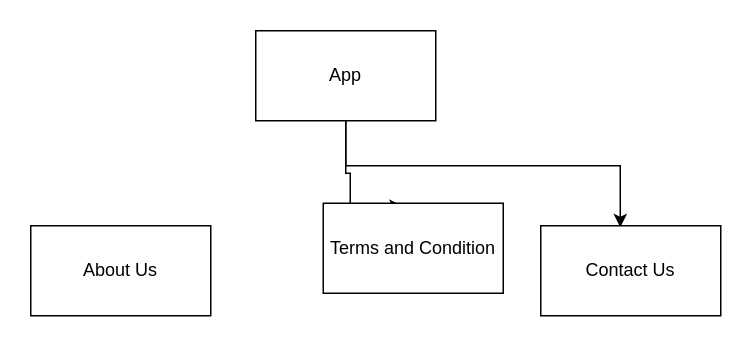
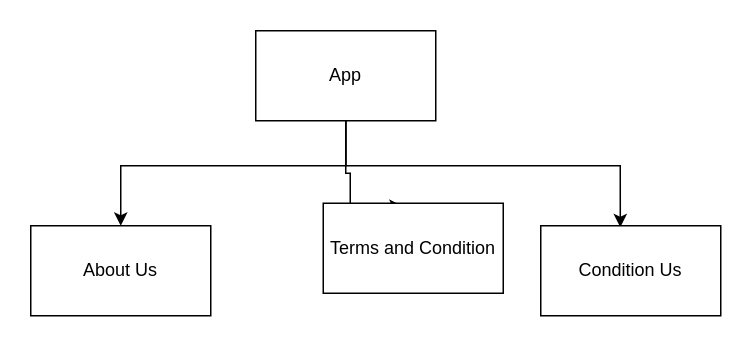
none -> (207, 166)
(631, 271) -> (631, 271)
